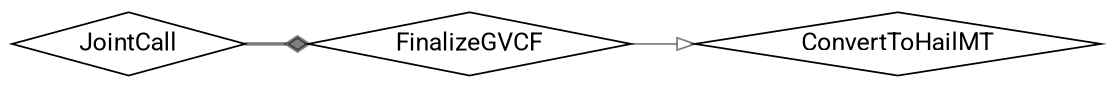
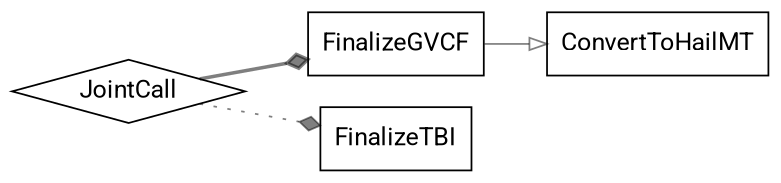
(470, 44) -> (396, 44)
(898, 44) -> (658, 44)
none -> (396, 139)
